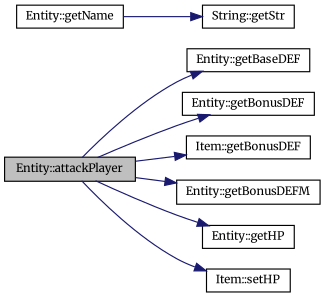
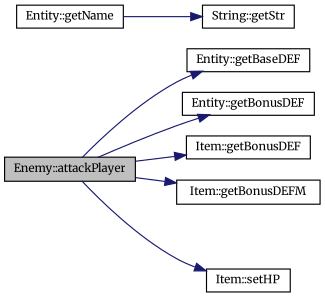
(70, 169) -> (70, 169)
(248, 192) -> (248, 192)
(248, 237) -> none
